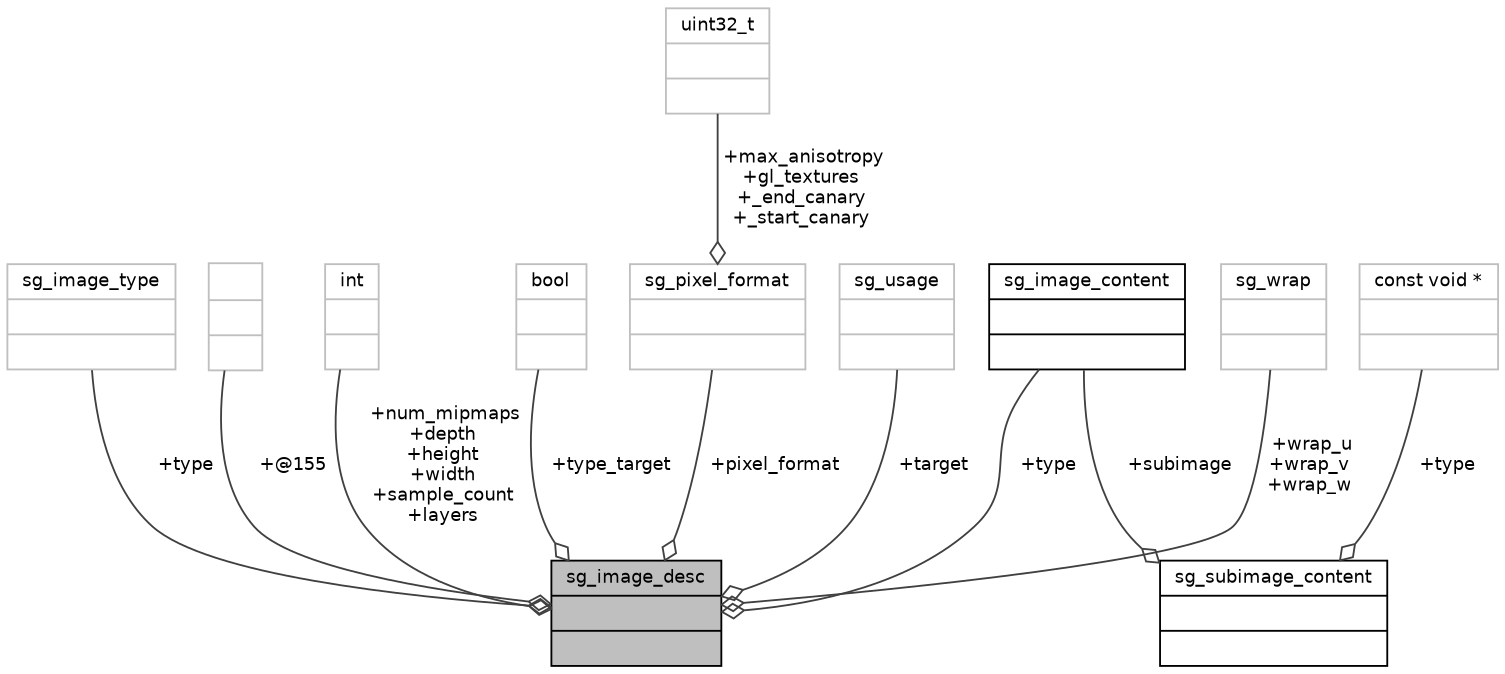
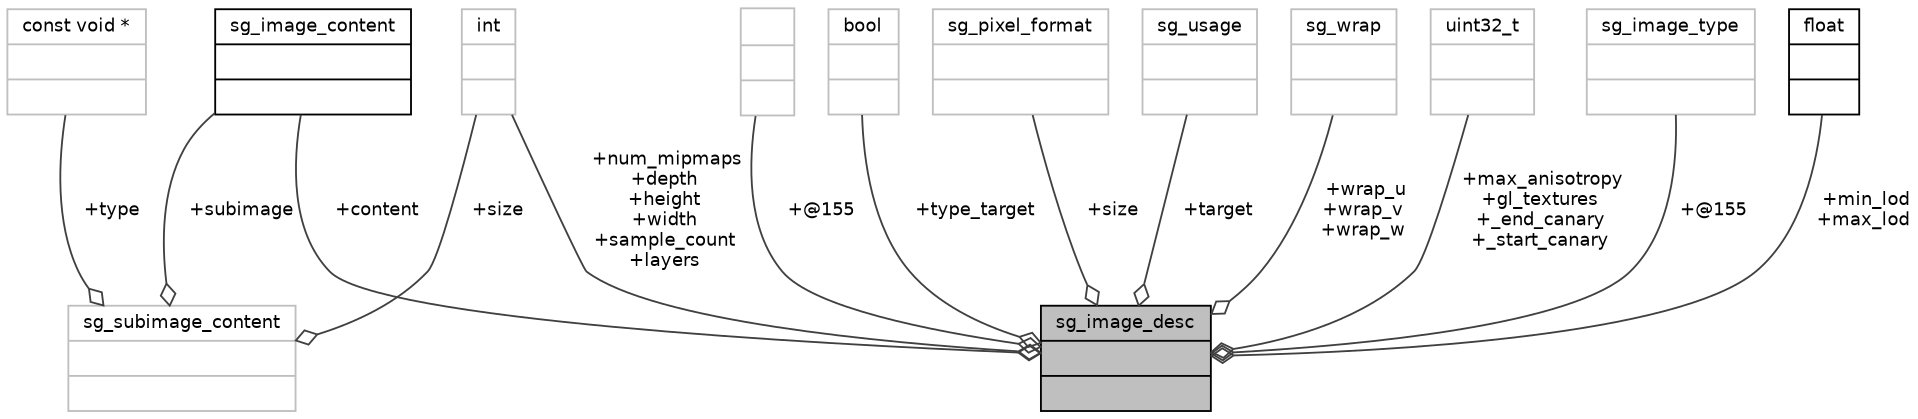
none -> (1824, 62)
(718, 178) -> (1402, 282)
none -> (436, 255)
(184, 466) -> (1711, 211)
(772, 466) -> (1110, 211)
(1046, 466) -> (375, 211)
(1274, 613) -> (182, 358)
